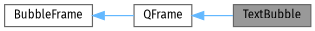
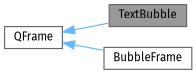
(119, 16) -> (89, 48)
